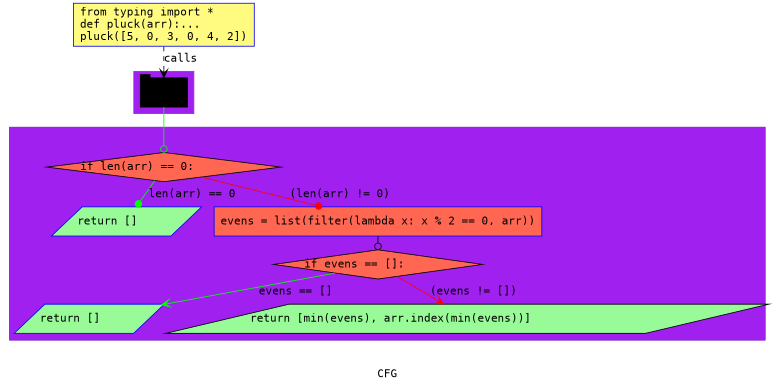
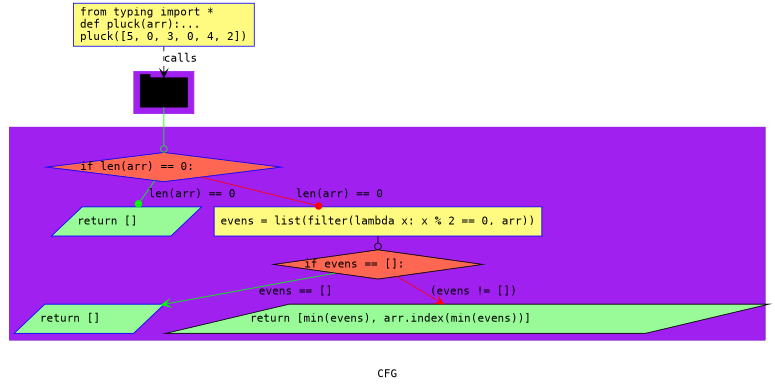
(164, 167) -> (164, 167)
(340, 194) -> (340, 194)
(378, 221) -> (378, 221)
